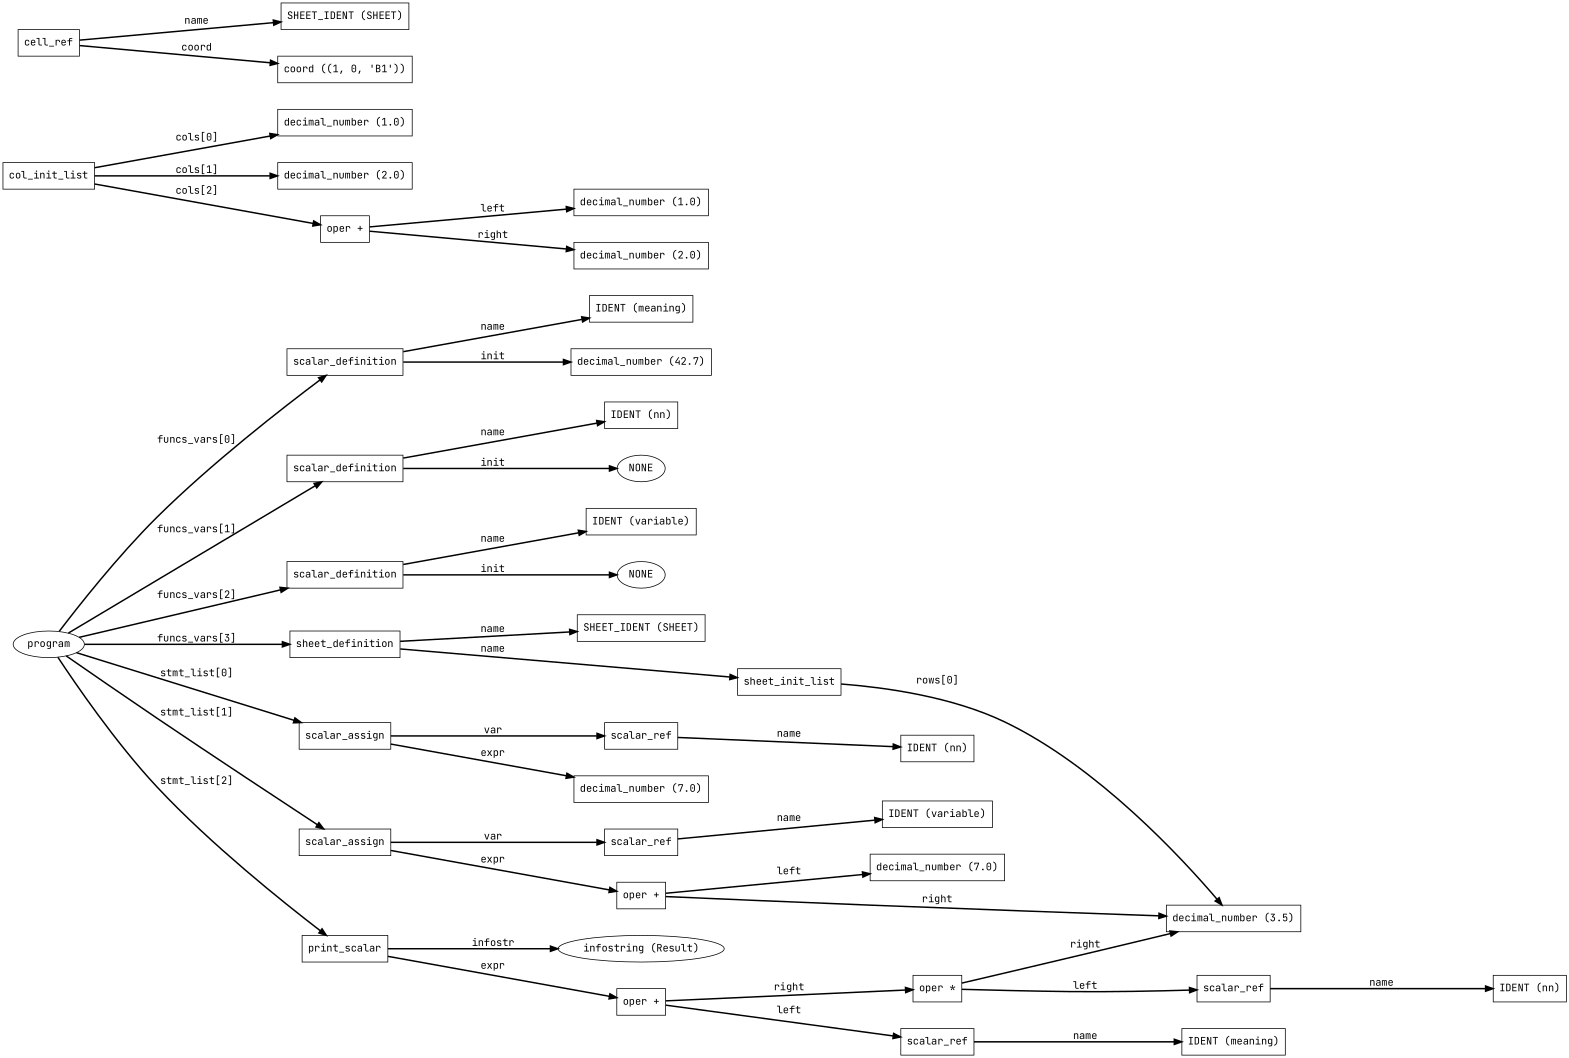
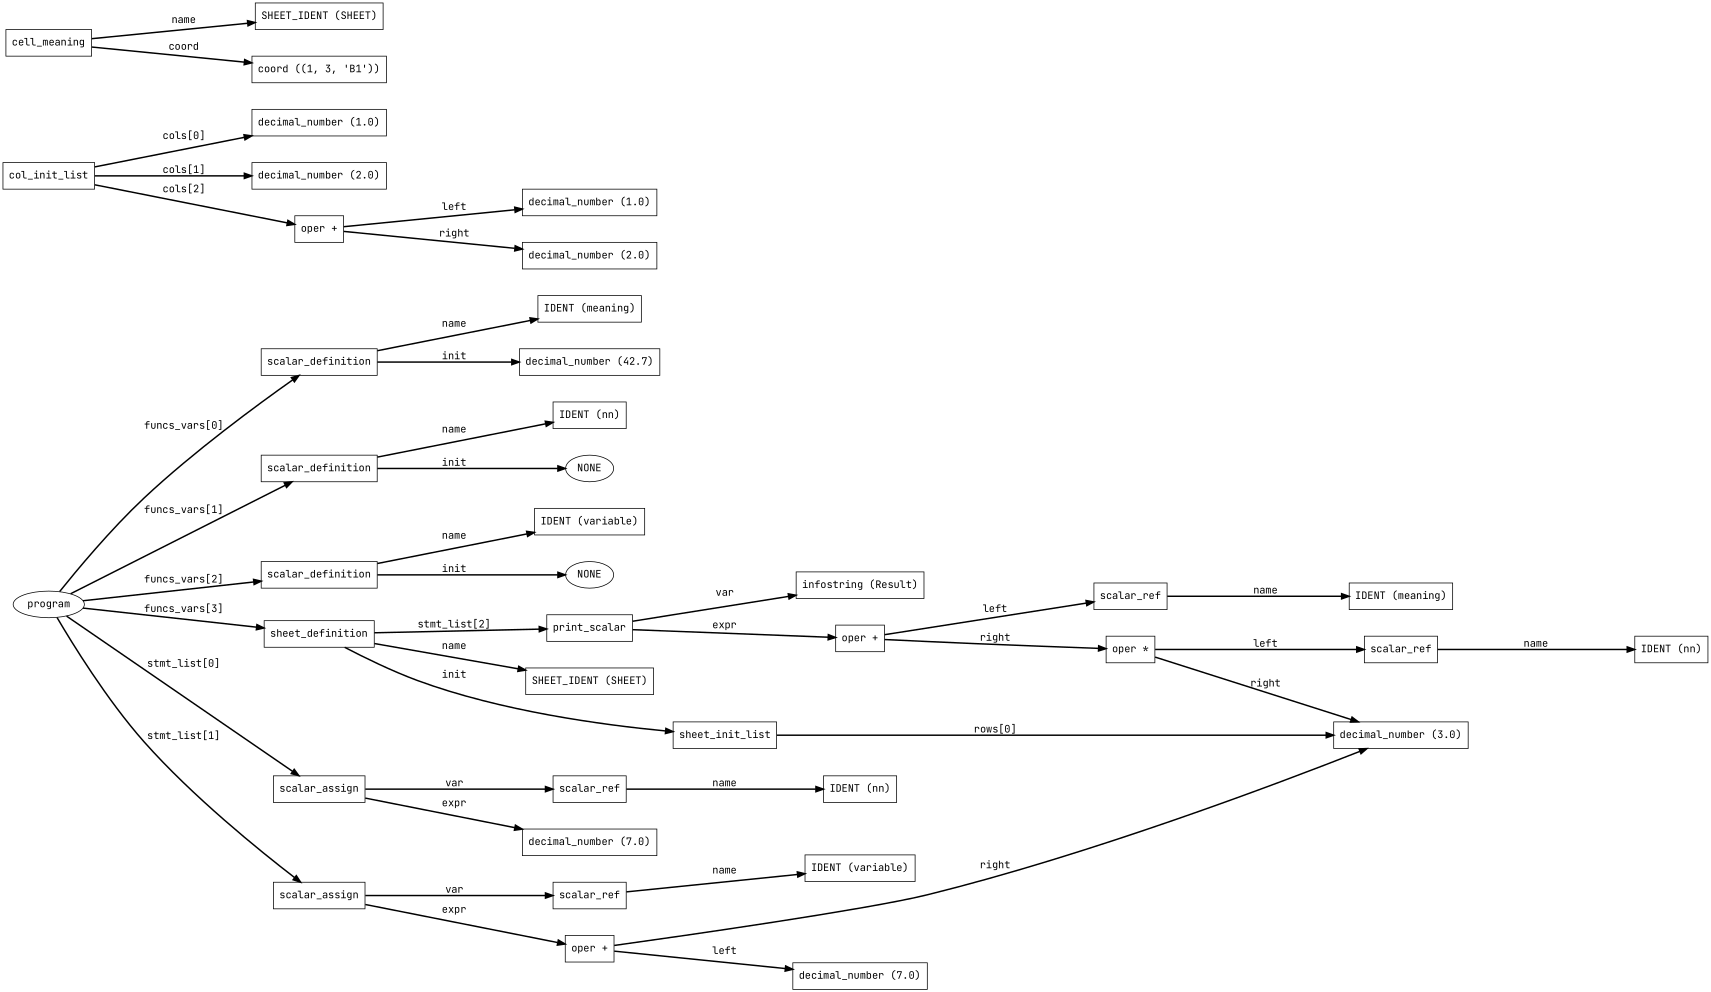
(49, 43) -> (49, 43)
(345, 69) -> (319, 69)
(493, 649) -> (454, 675)
(176, 806) -> (457, 631)
(1234, 918) -> (1401, 735)
(493, 943) -> (725, 593)
(641, 949) -> (860, 585)
